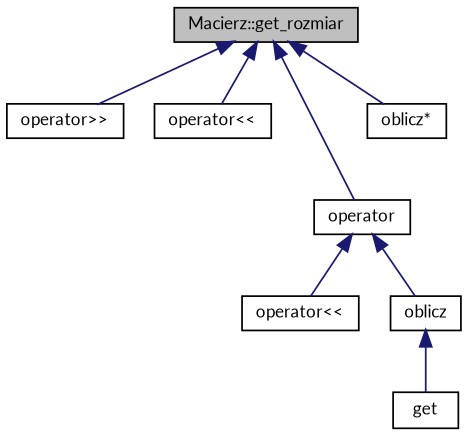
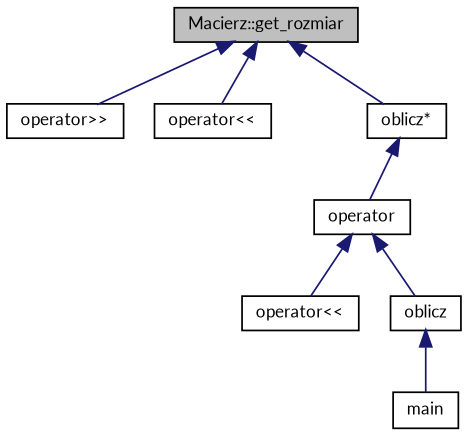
(318, 129) -> (381, 177)
(426, 410) -> (426, 410)
